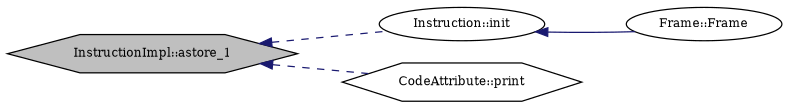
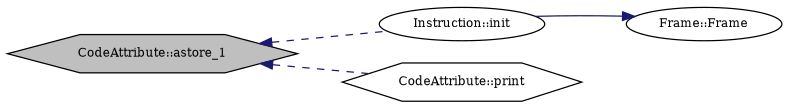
(591, 32) -> (579, 16)
(152, 54) -> (152, 54)
